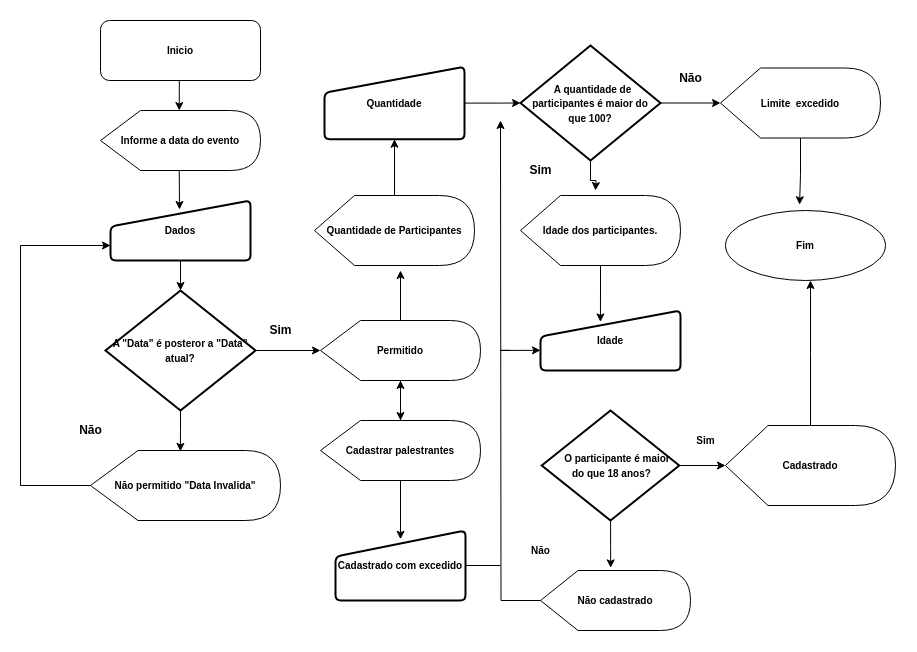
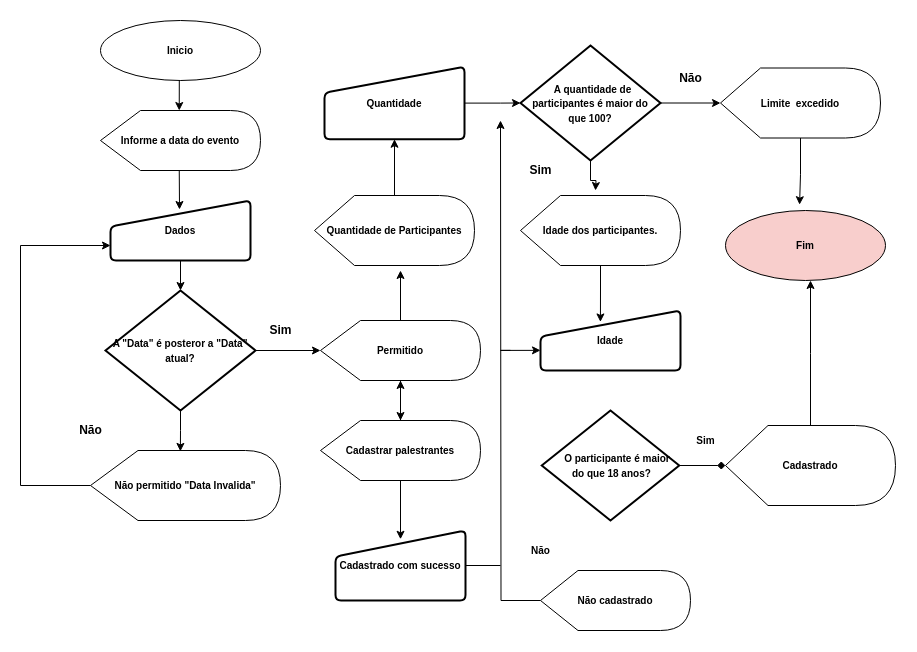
(181, 51) -> (181, 51)
(806, 246) -> (806, 246)
(717, 466) -> (716, 466)
(611, 541) -> none
(401, 566) -> (401, 566)
